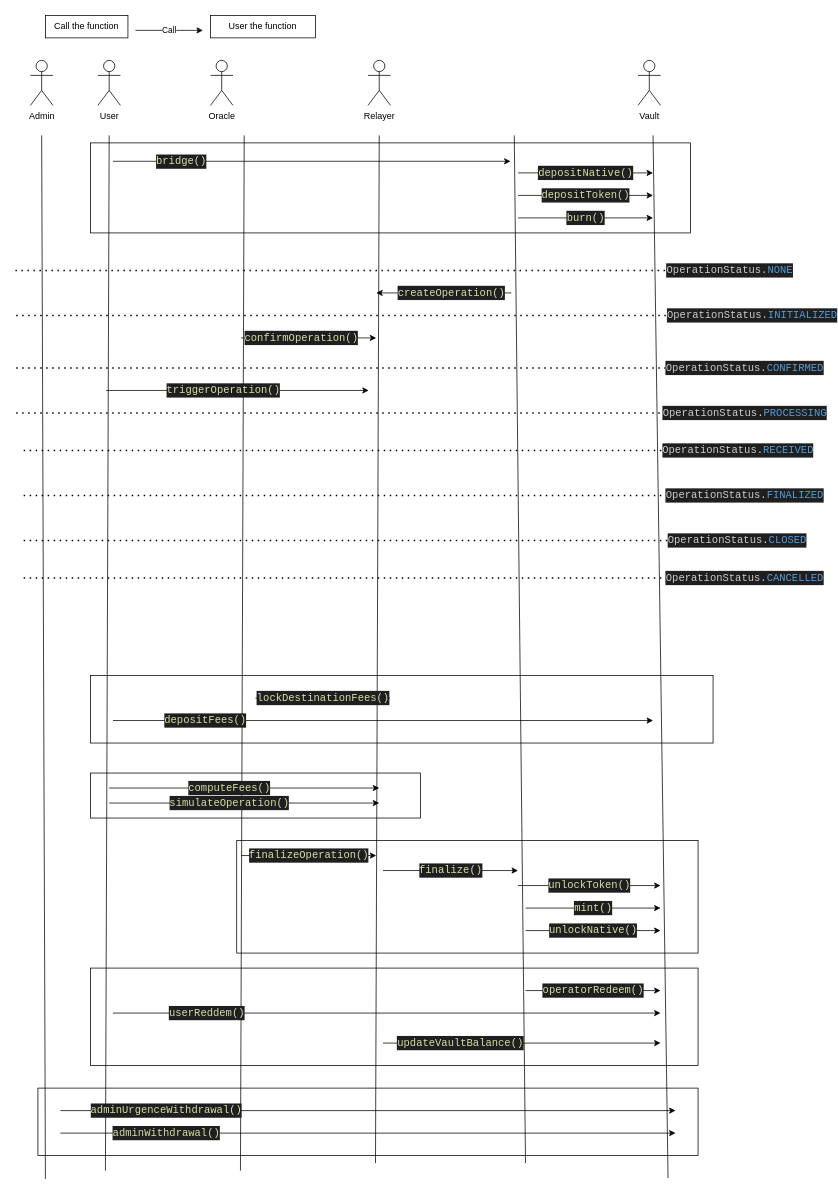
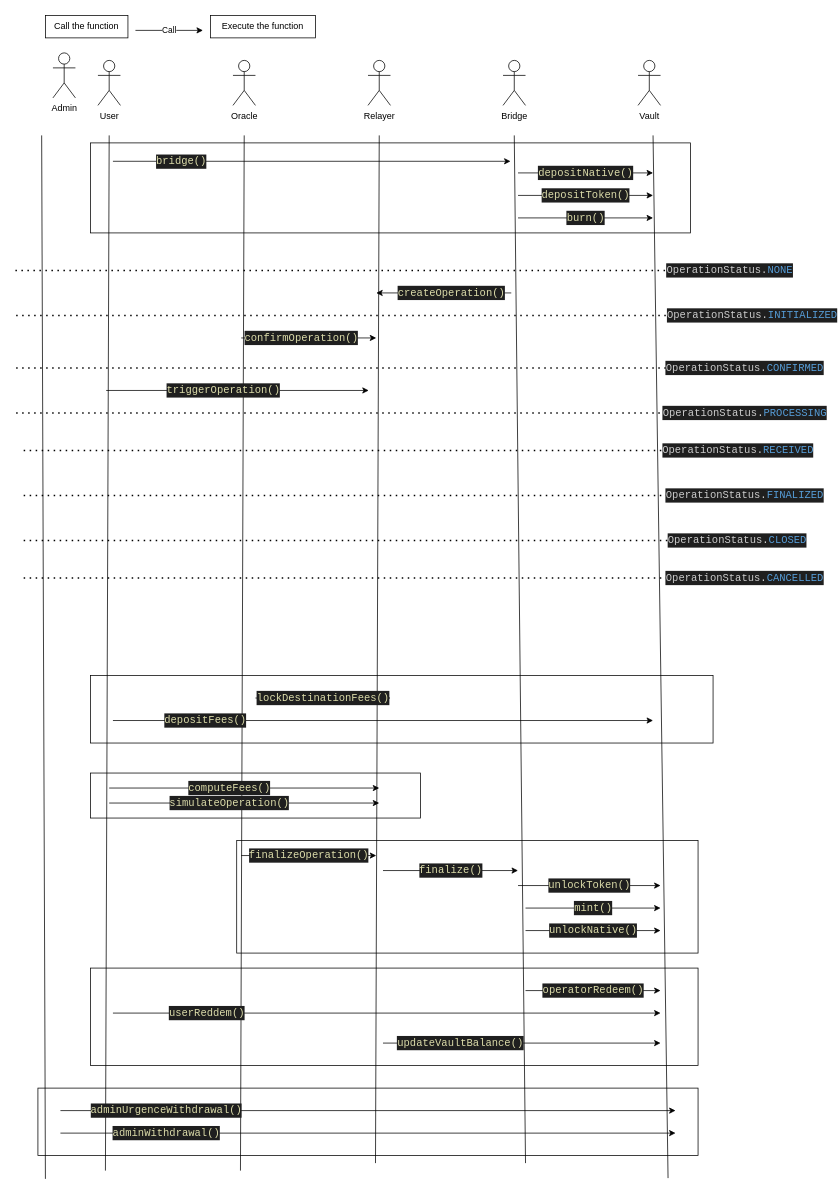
(263, 27) -> (263, 27)
(42, 83) -> (64, 75)
(222, 83) -> (244, 83)
none -> (514, 83)
